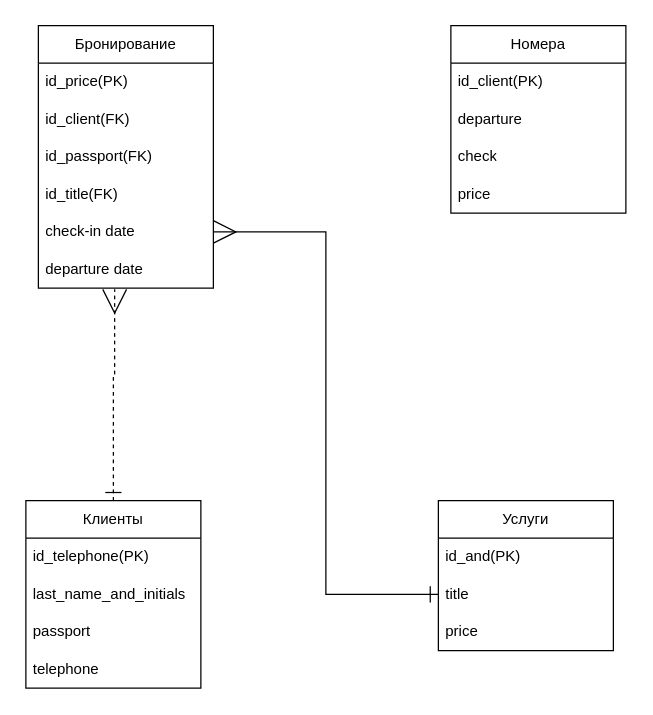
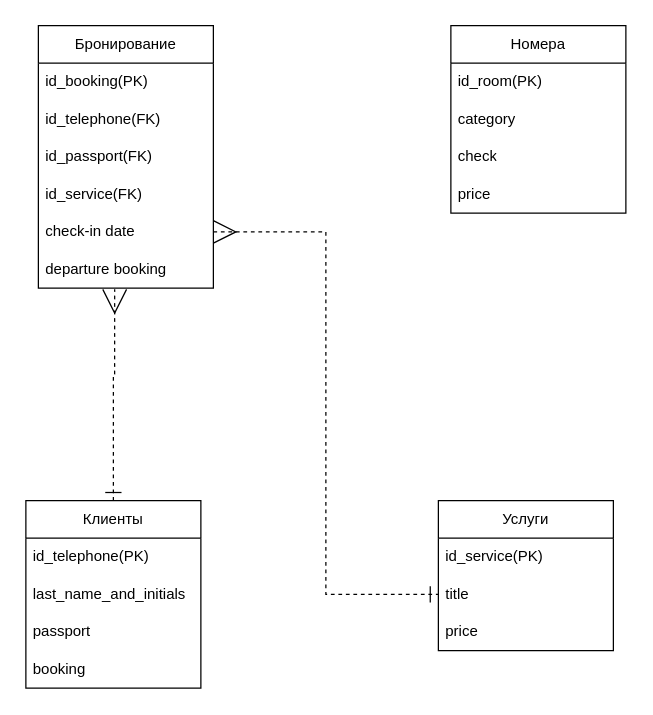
(92, 82) -> (101, 82)
(507, 82) -> (502, 82)
(94, 119) -> (109, 119)
(496, 119) -> (492, 119)
(90, 194) -> (101, 194)
(102, 269) -> (113, 269)
(326, 413) -> (326, 413)
(486, 557) -> (501, 557)
(69, 669) -> (61, 669)
